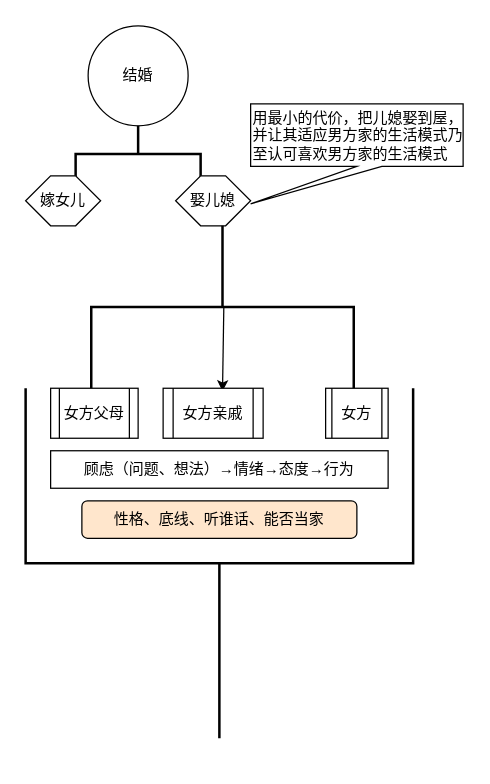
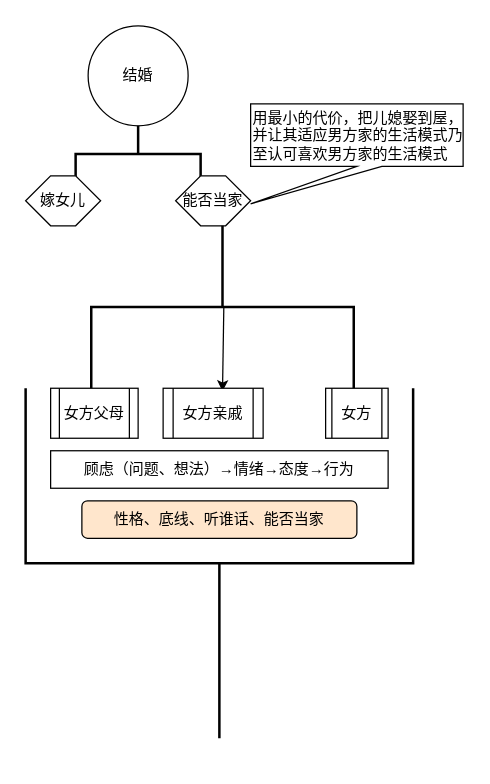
(213, 201) -> (213, 201)
